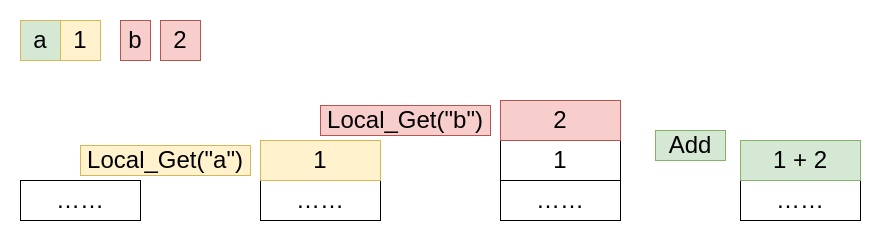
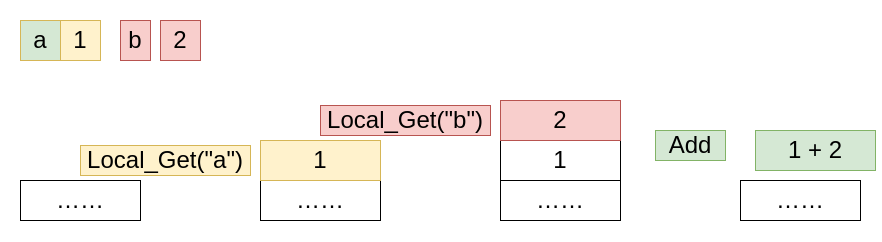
(801, 161) -> (816, 151)
